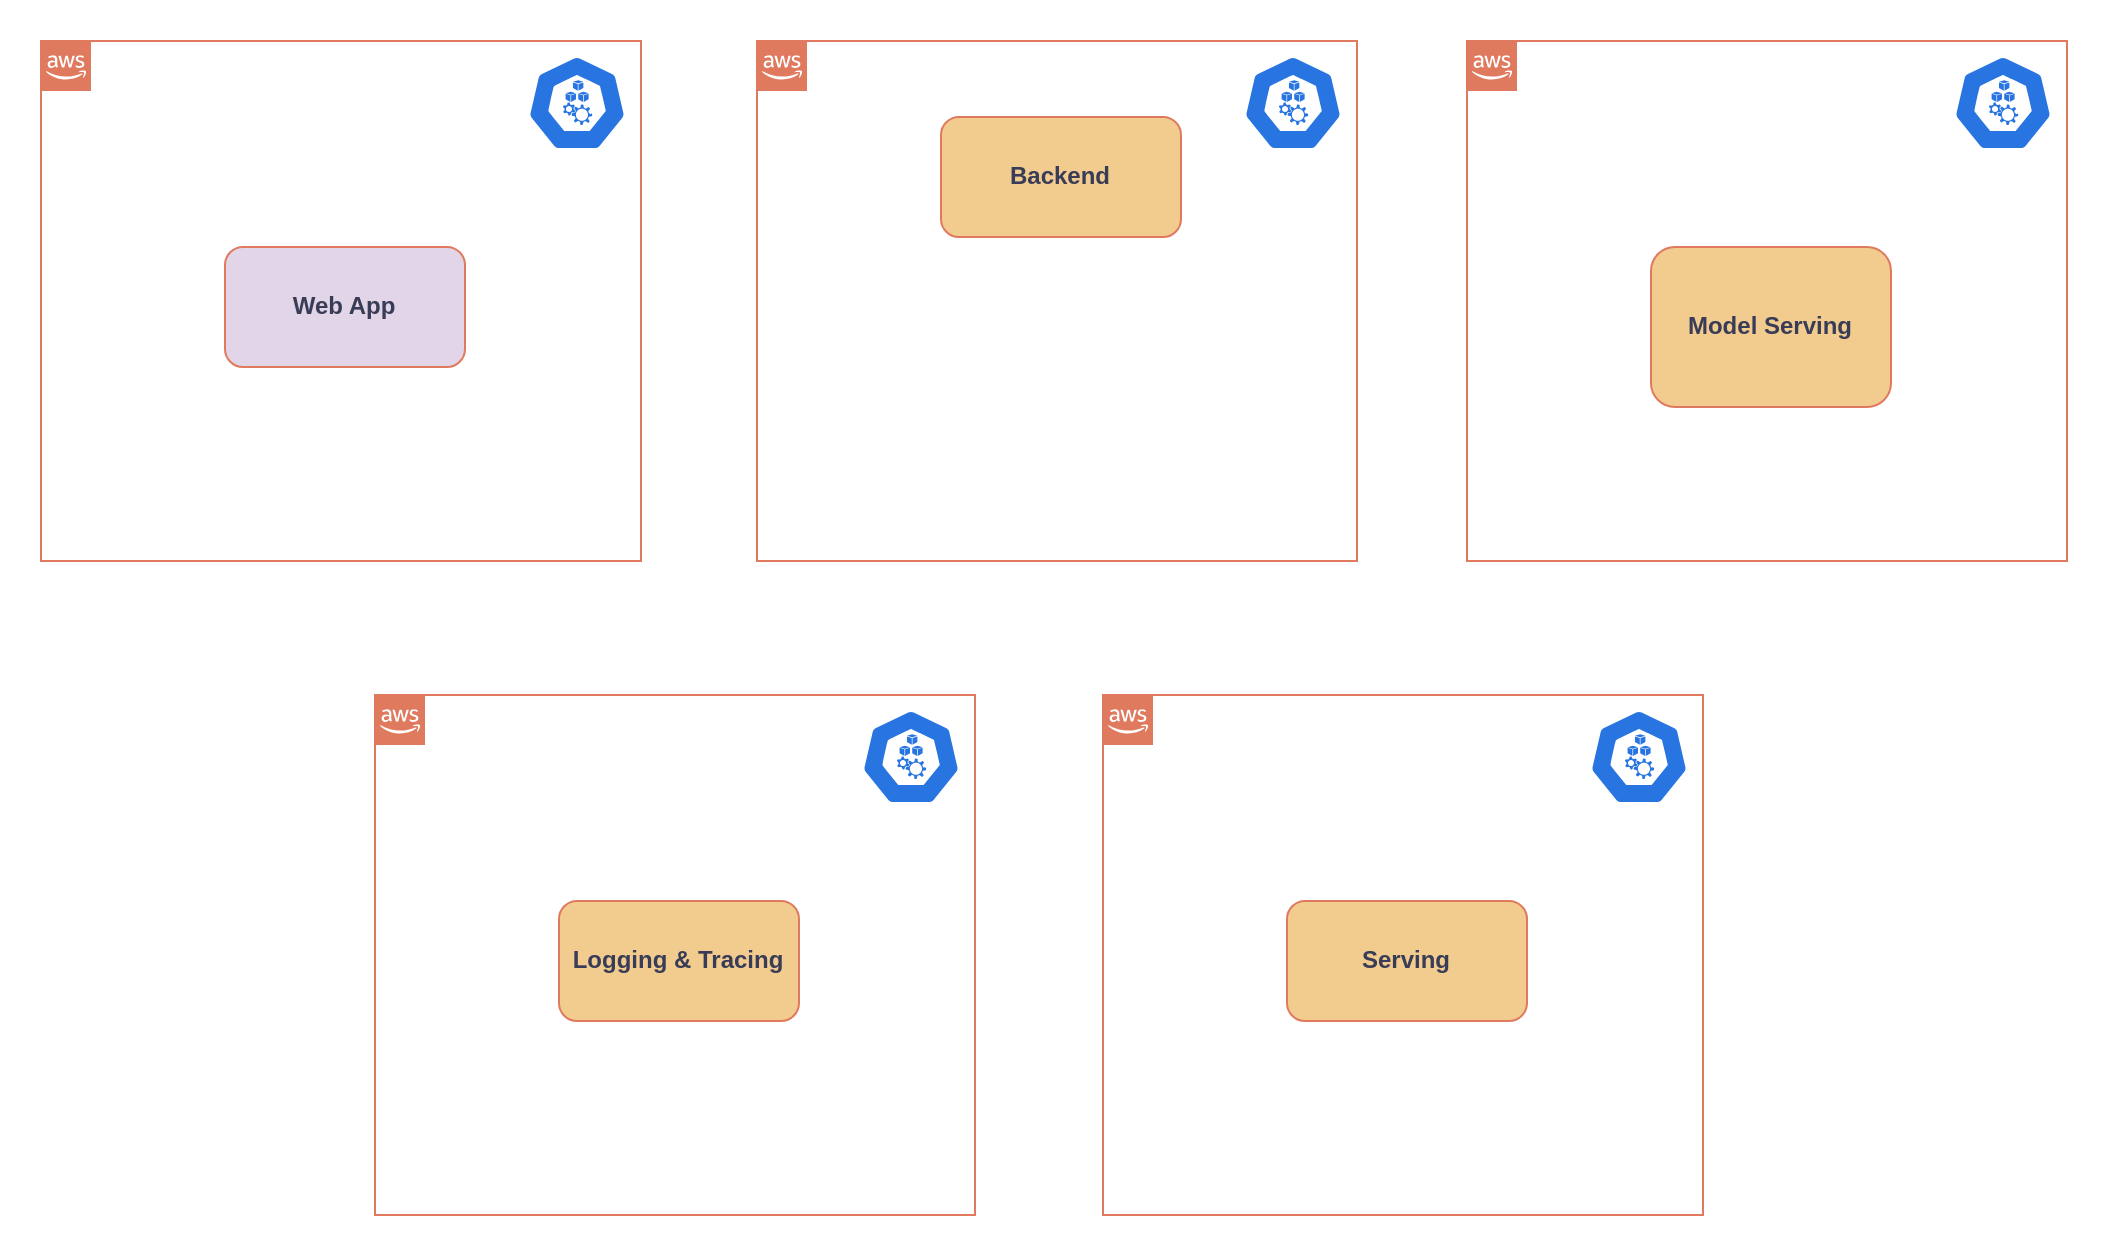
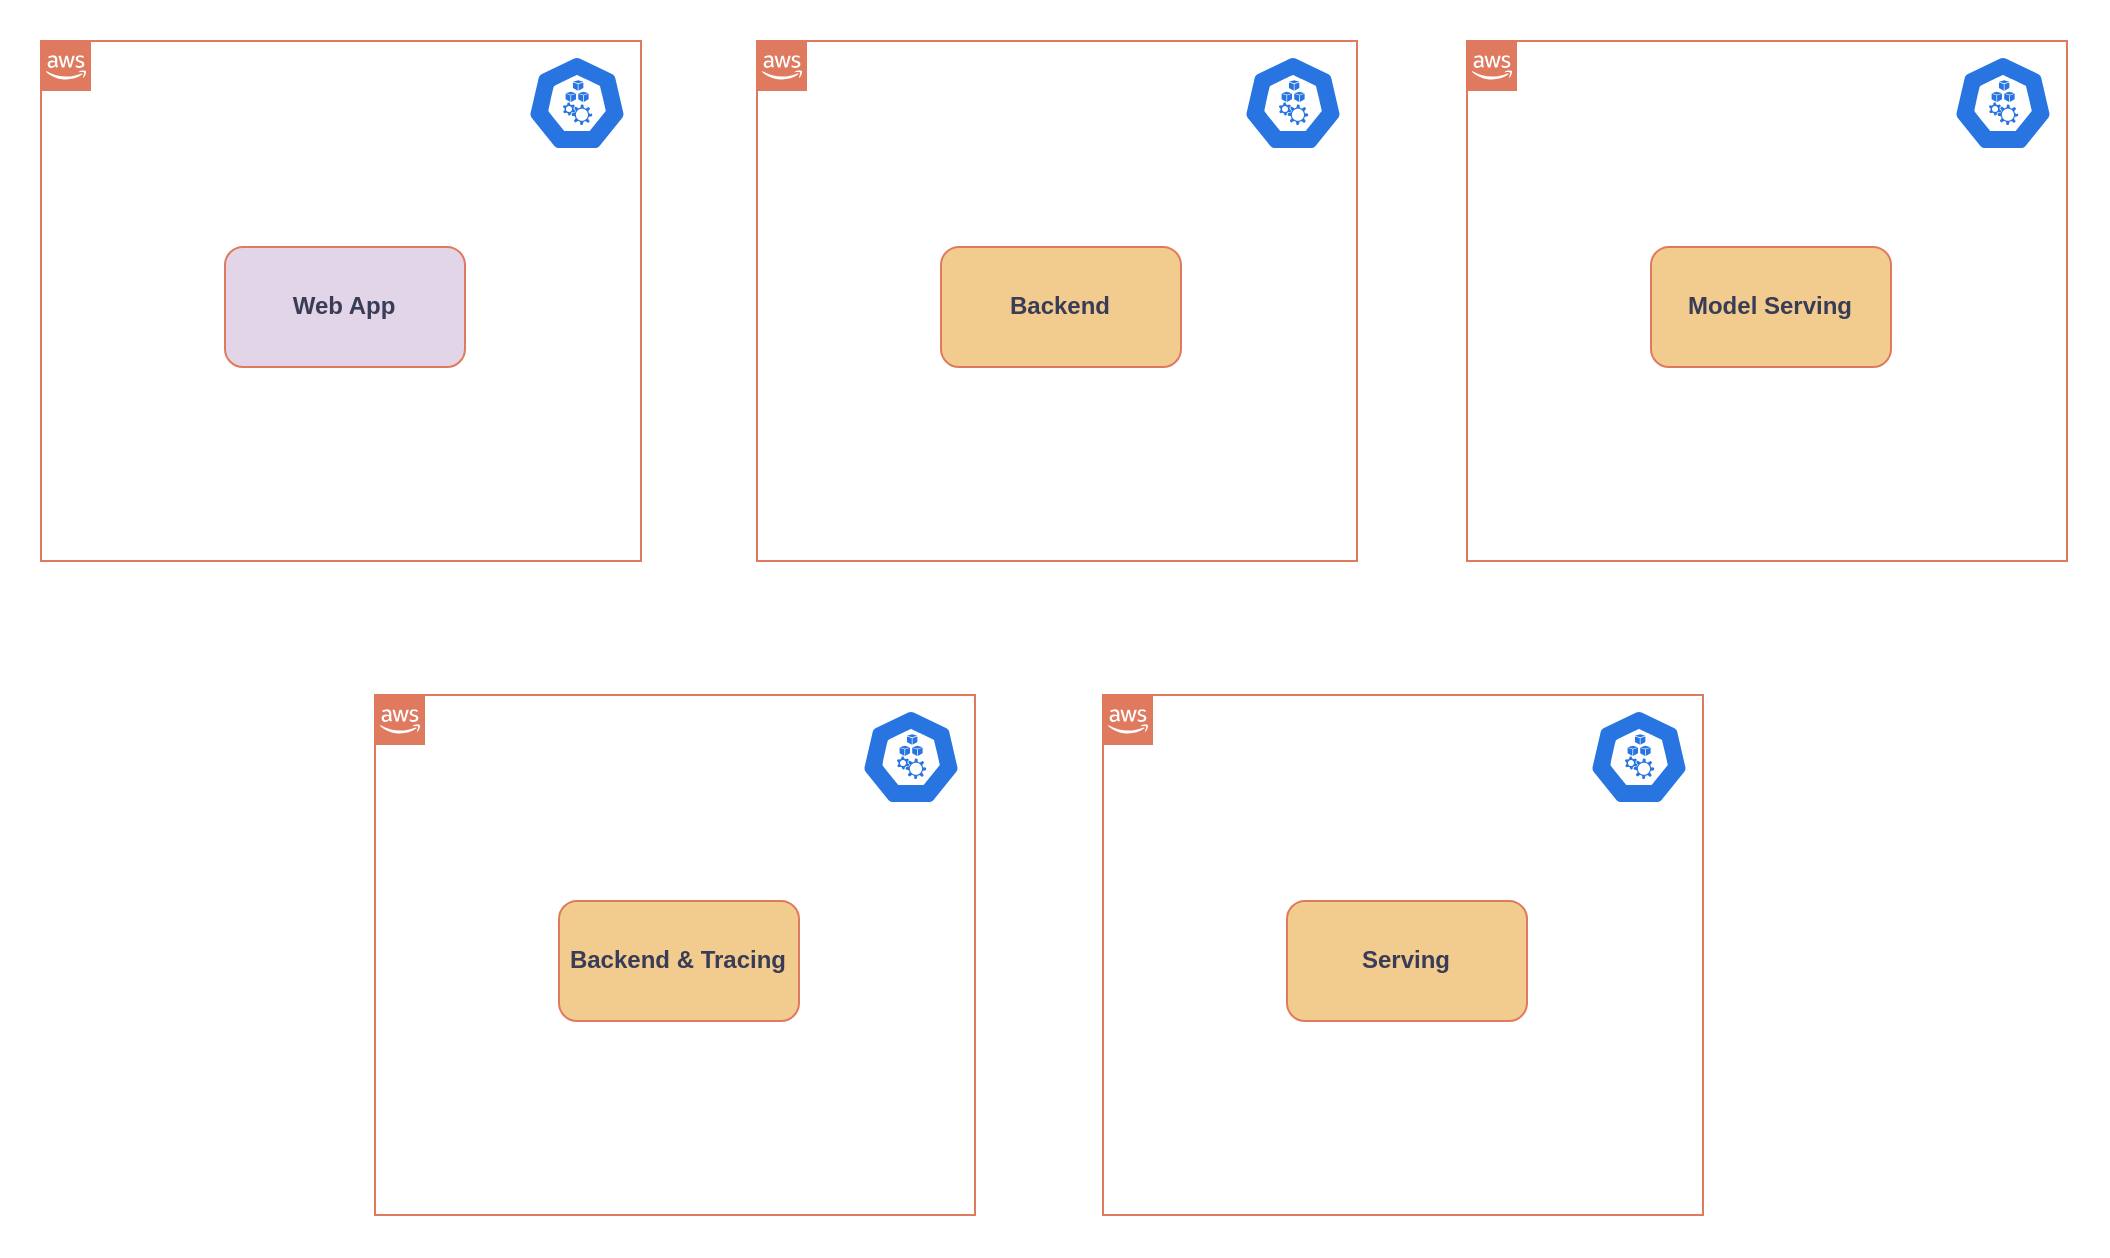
(1061, 177) -> (1061, 307)
(1771, 327) -> (1771, 307)
(679, 961) -> (679, 961)
